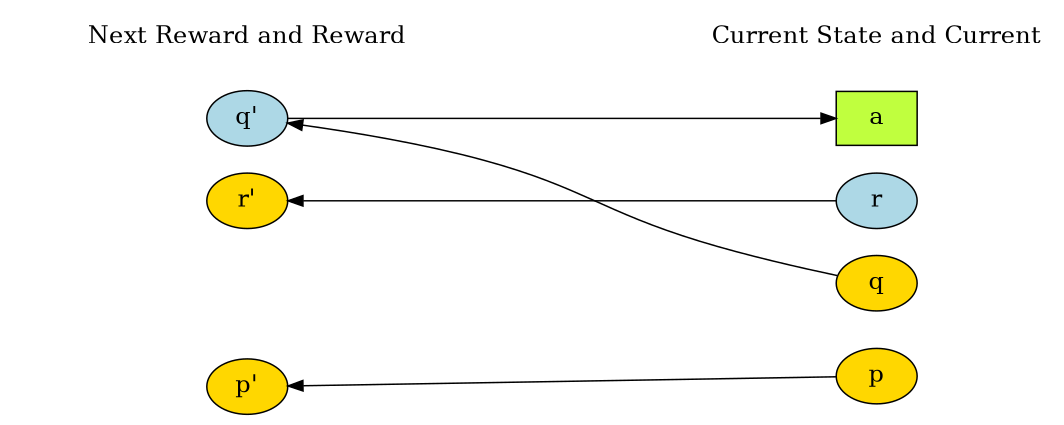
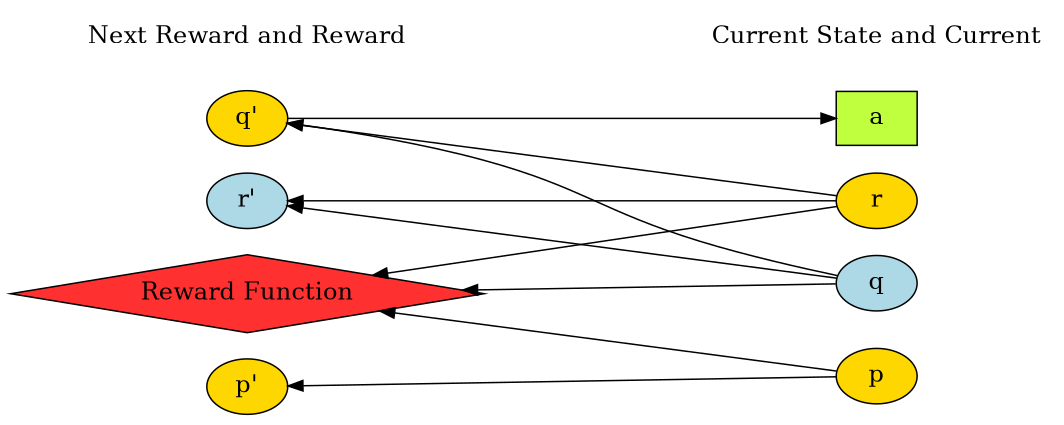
(247, 118) -> (247, 118)
none -> (570, 161)
(247, 201) -> (247, 201)
(877, 201) -> (877, 201)
none -> (543, 239)
(877, 283) -> (877, 283)
none -> (247, 294)
